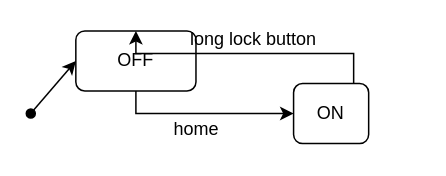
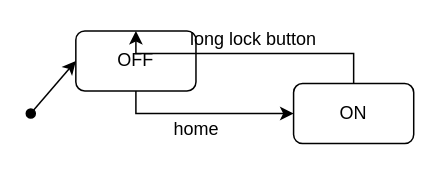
(331, 113) -> (353, 113)
